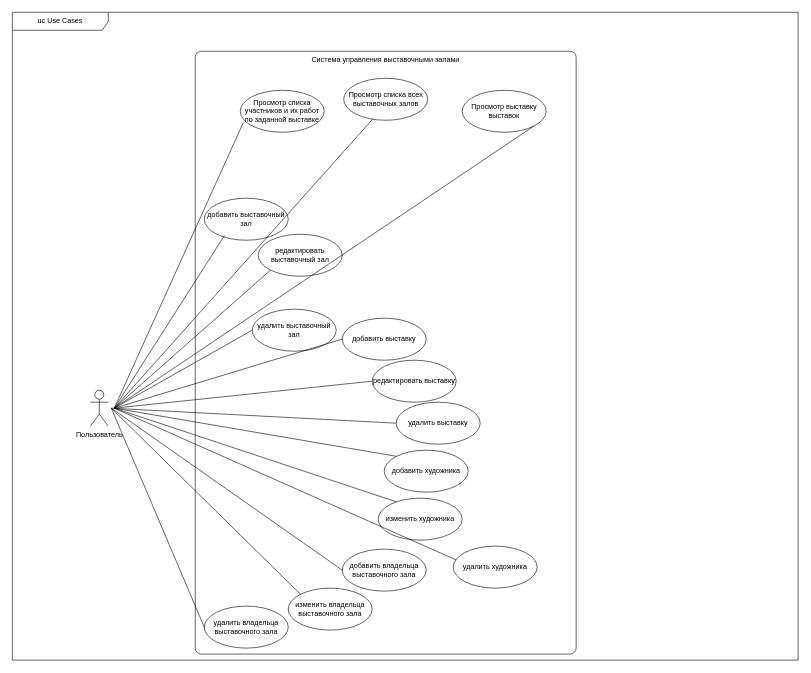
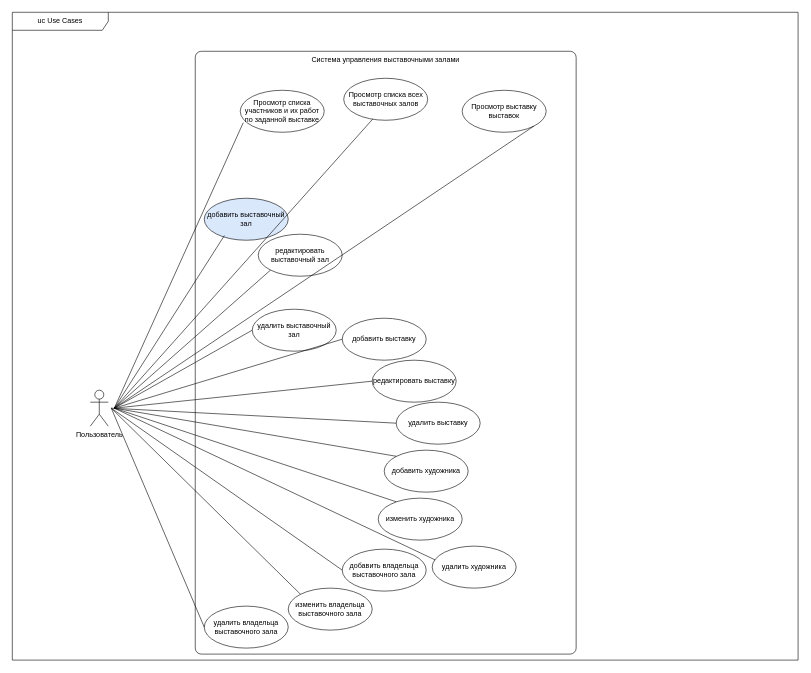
(246, 219) -> (246, 219)
(495, 567) -> (474, 567)
